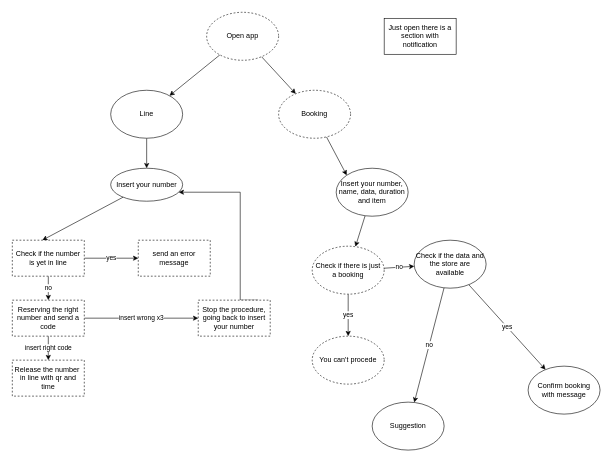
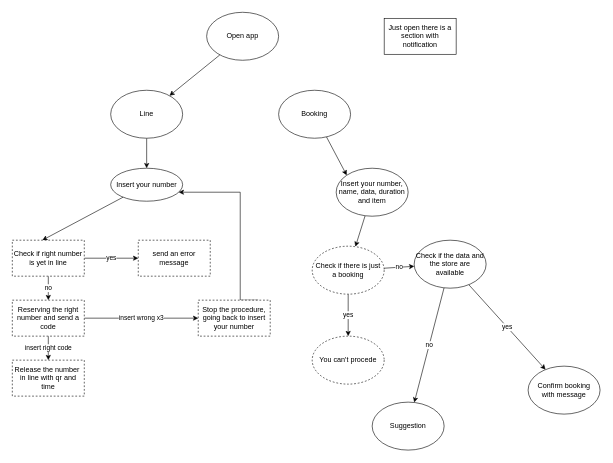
(243, 36) -> (243, 36)
(286, 83) -> none
(315, 114) -> (315, 114)
(48, 258) -> (48, 258)
